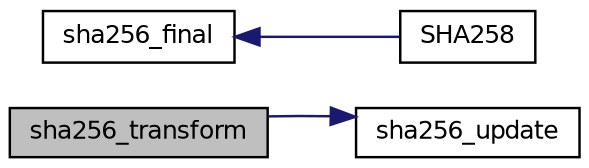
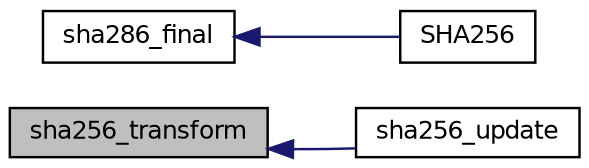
(139, 37) -> (139, 37)
(468, 37) -> (468, 37)
(299, 116) -> (324, 149)
